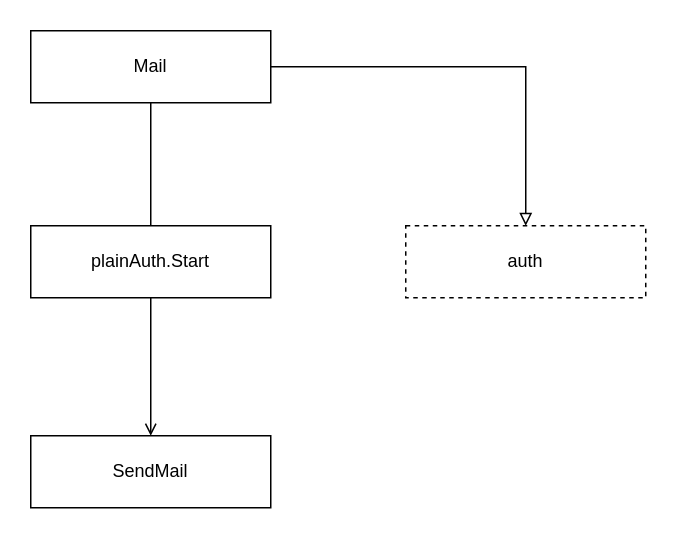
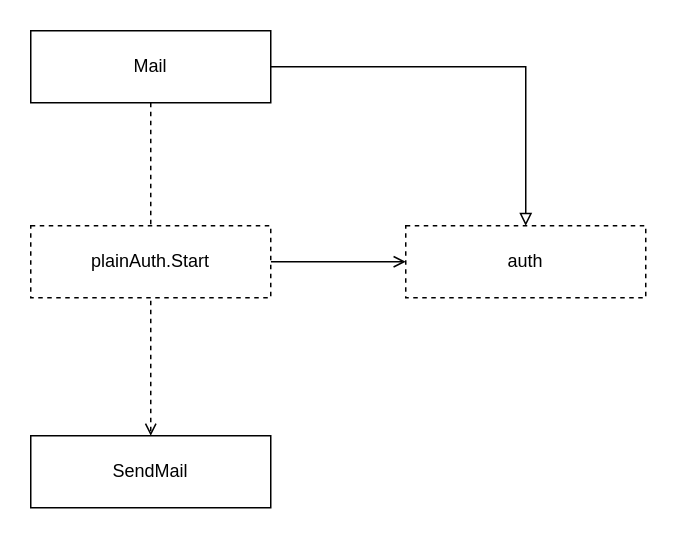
(151, 262) -> (151, 262)
none -> (336, 262)
(151, 363) -> (151, 363)
